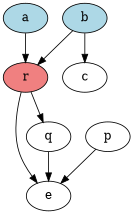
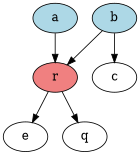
(108, 137) -> none
(49, 162) -> none
